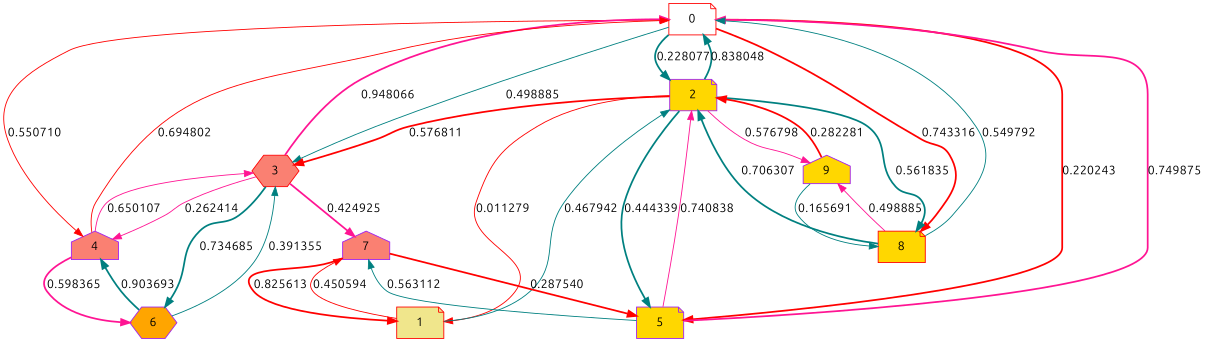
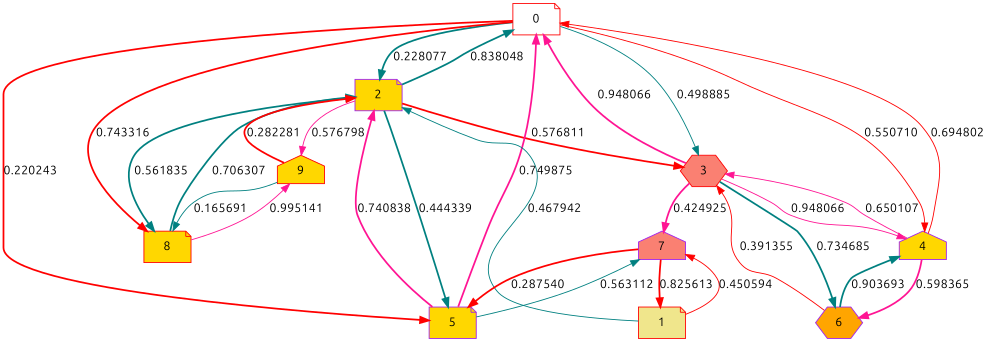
(923, 76) -> none
(827, 171) -> (301, 171)
(487, 175) -> none
(212, 209) -> (818, 209)
(896, 209) -> (297, 209)
(679, 214) -> (362, 225)
(95, 247) -> (923, 247)
(245, 273) -> (749, 270)
